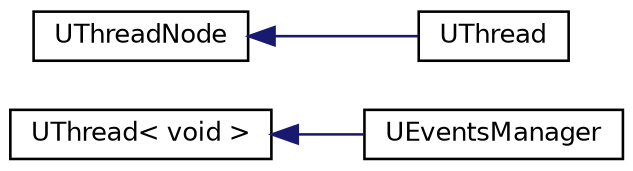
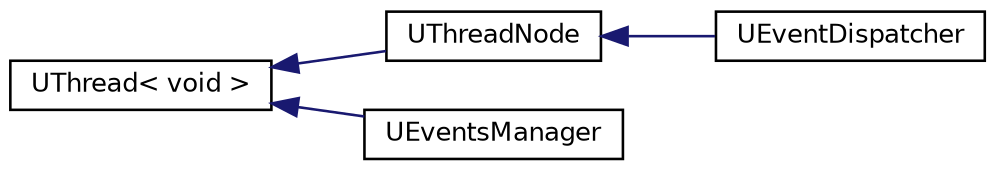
(494, 36) -> (850, 36)
none -> (342, 57)
